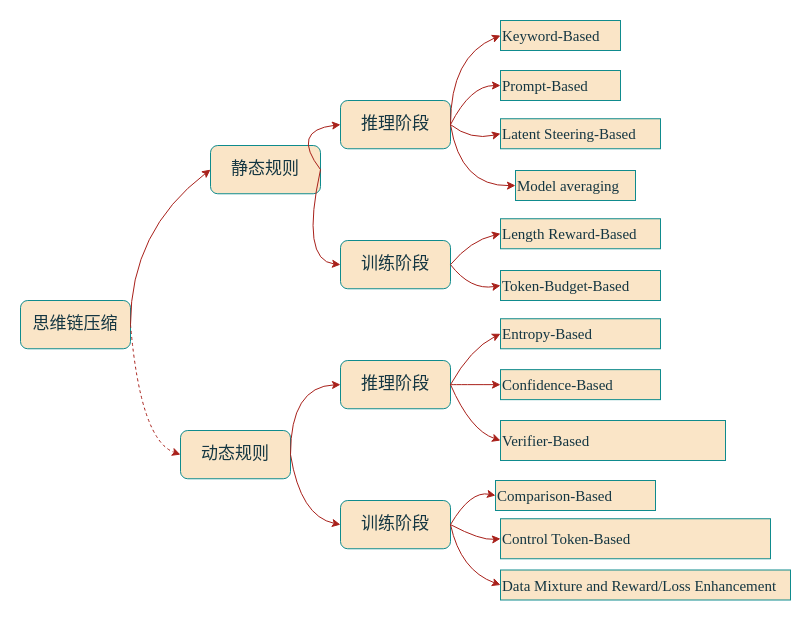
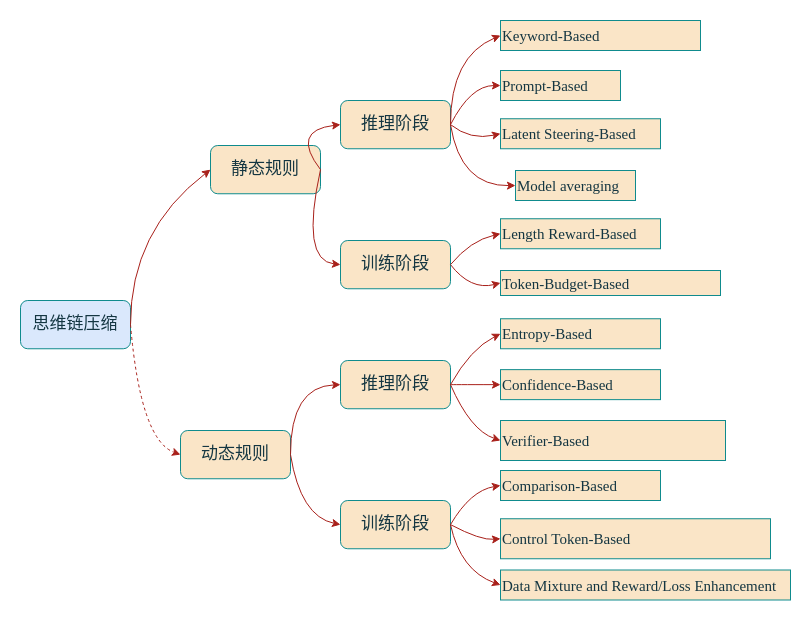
(561, 36) -> (601, 36)
(581, 286) -> (611, 283)
(76, 325) -> (76, 325)
(576, 496) -> (581, 486)
